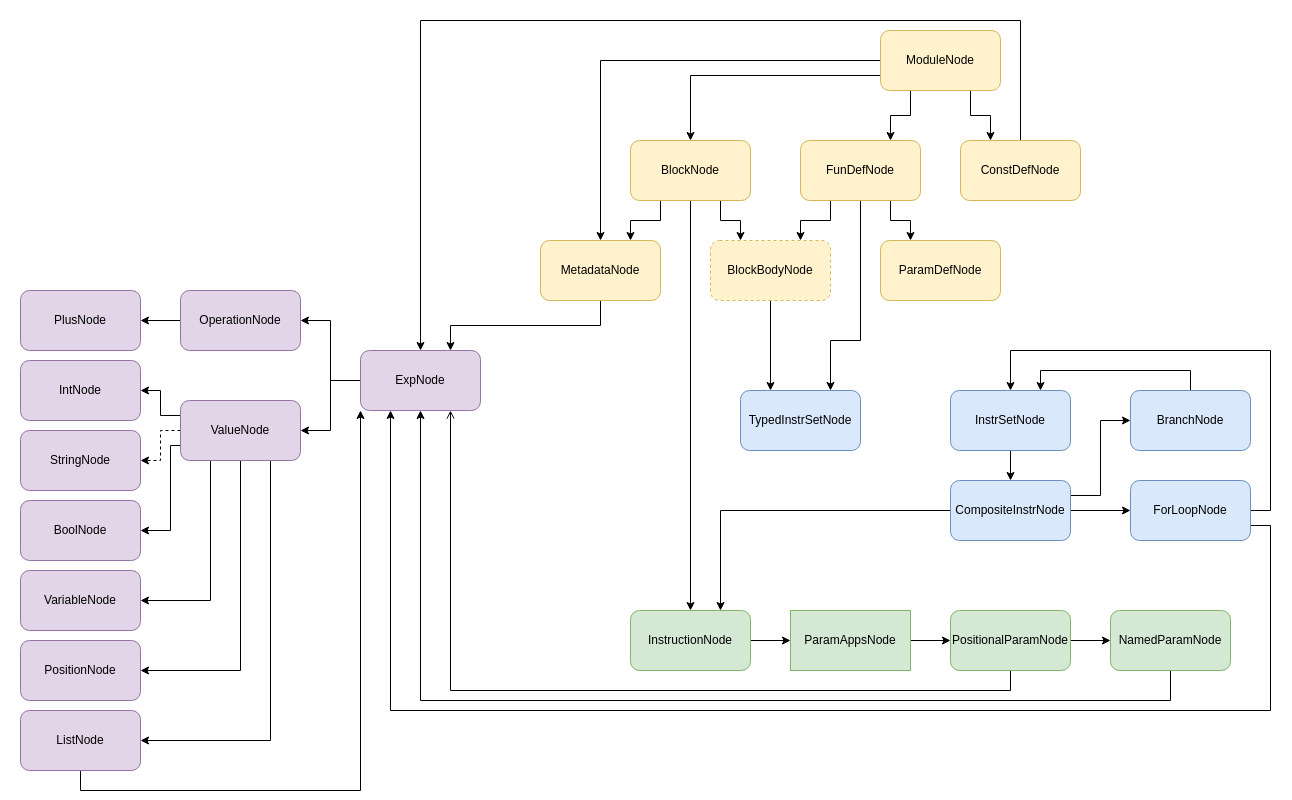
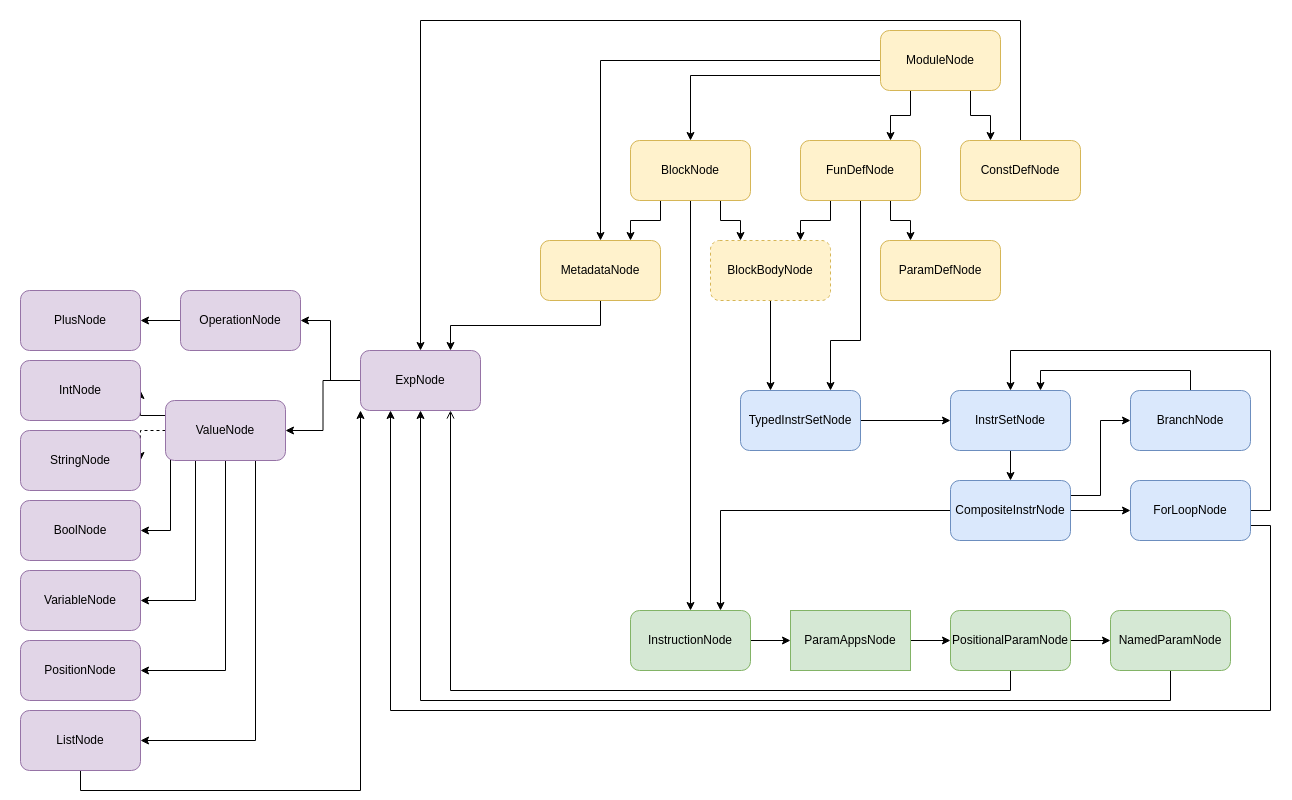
none -> (902, 421)
(241, 431) -> (226, 431)
